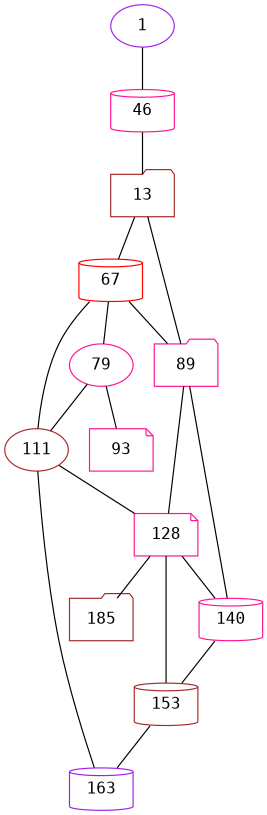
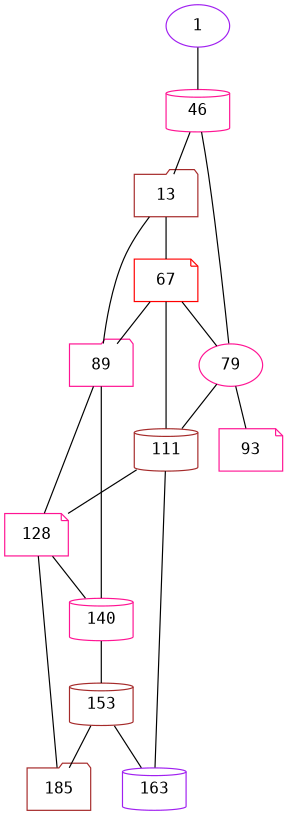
none -> (217, 238)
(111, 280) -> (166, 280)
(37, 450) -> (166, 450)
(166, 619) -> (80, 747)
